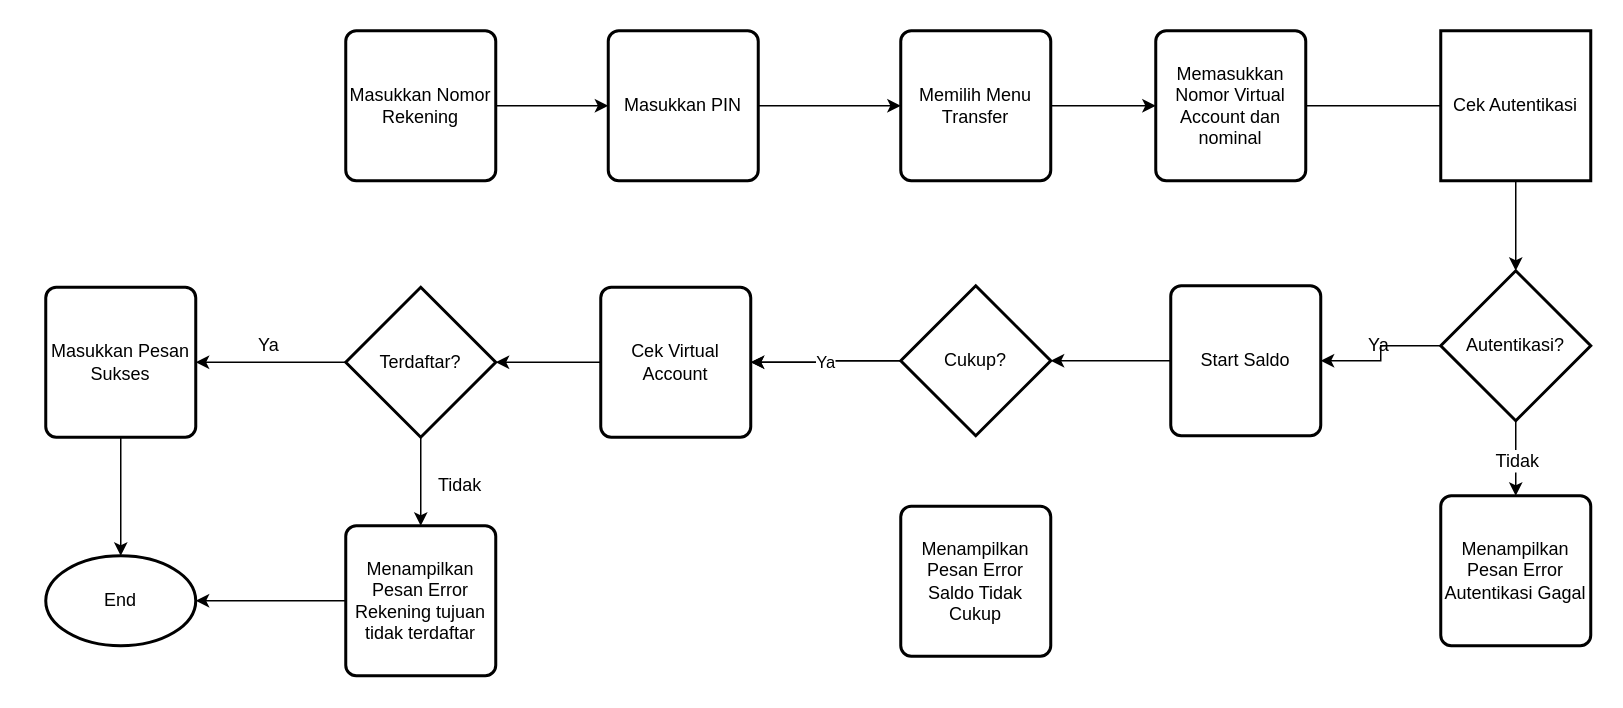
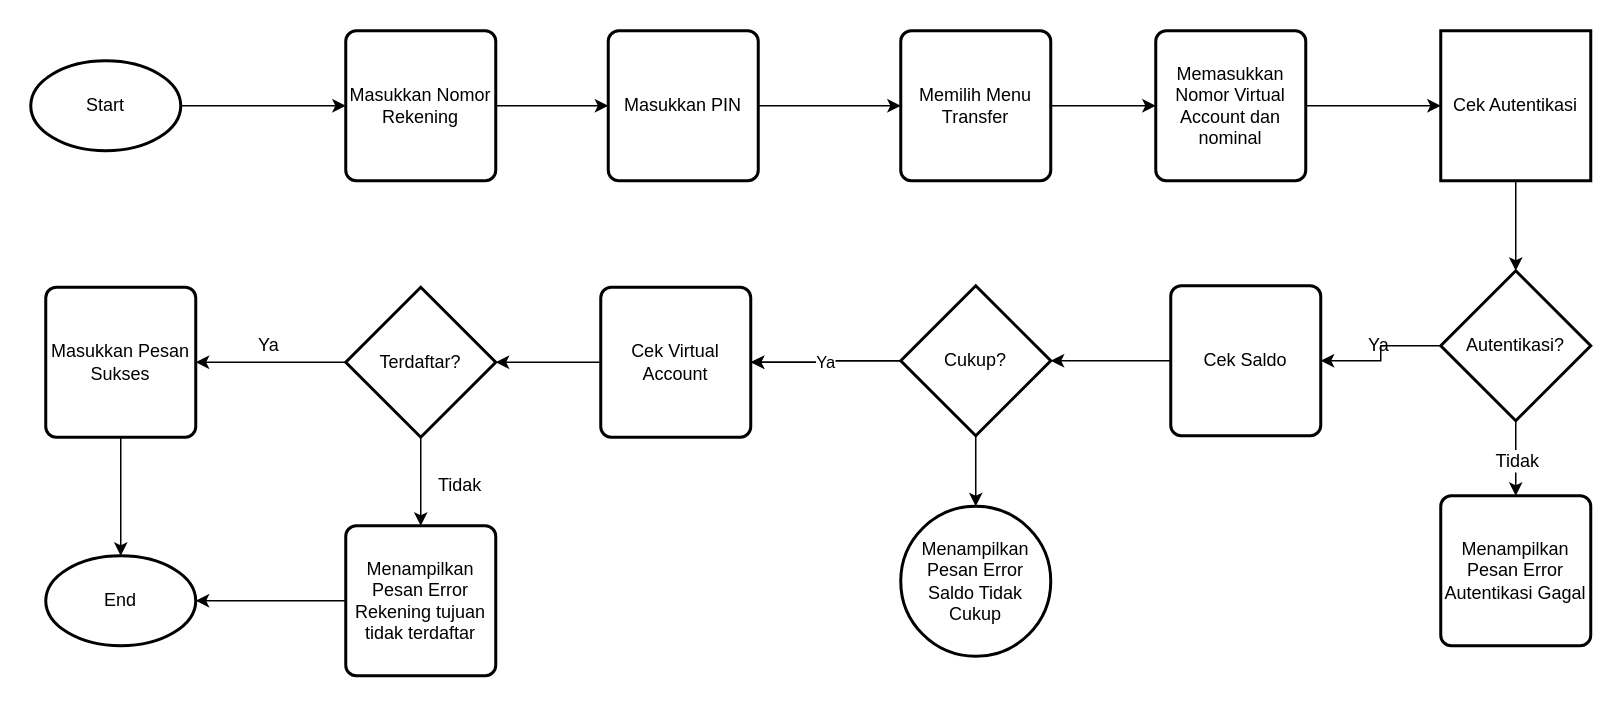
none -> (106, 106)
none -> (258, 106)
(1433, 106) -> (1429, 106)
(1246, 361) -> (1246, 361)
none -> (976, 466)
(976, 581) -> (976, 581)
